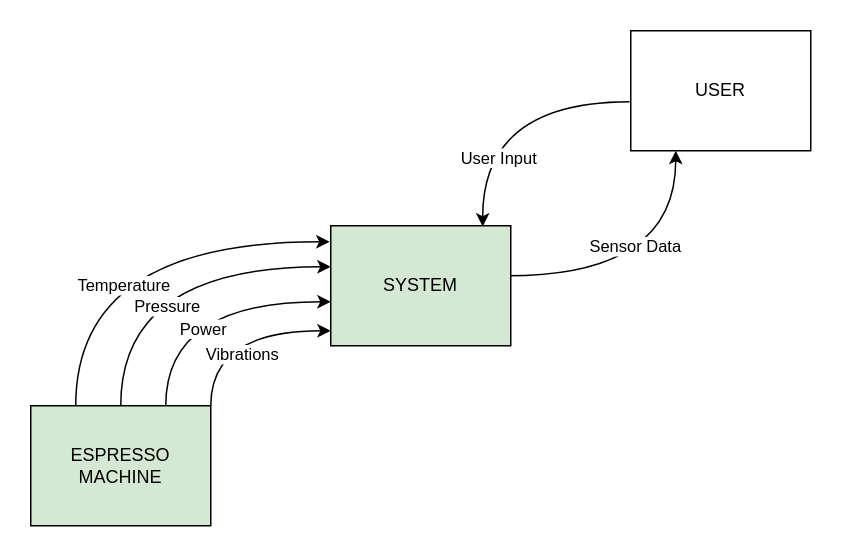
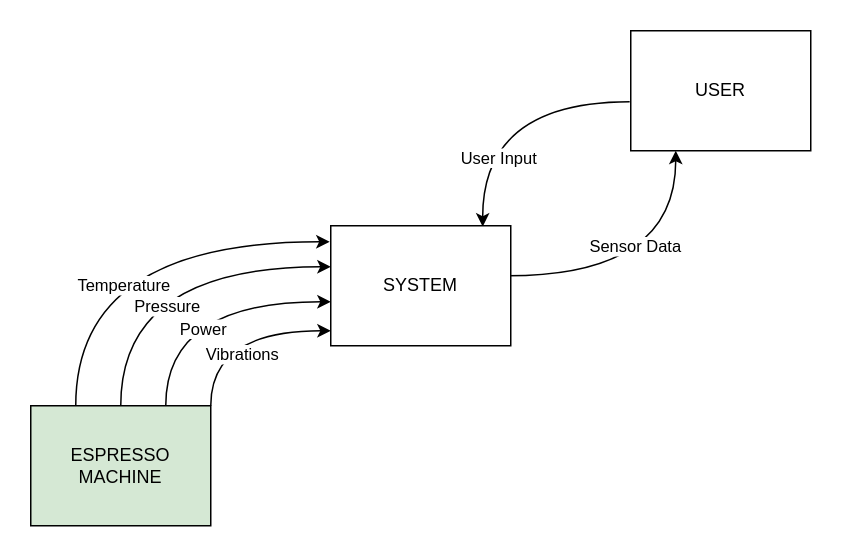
(421, 286) -> (421, 286)
